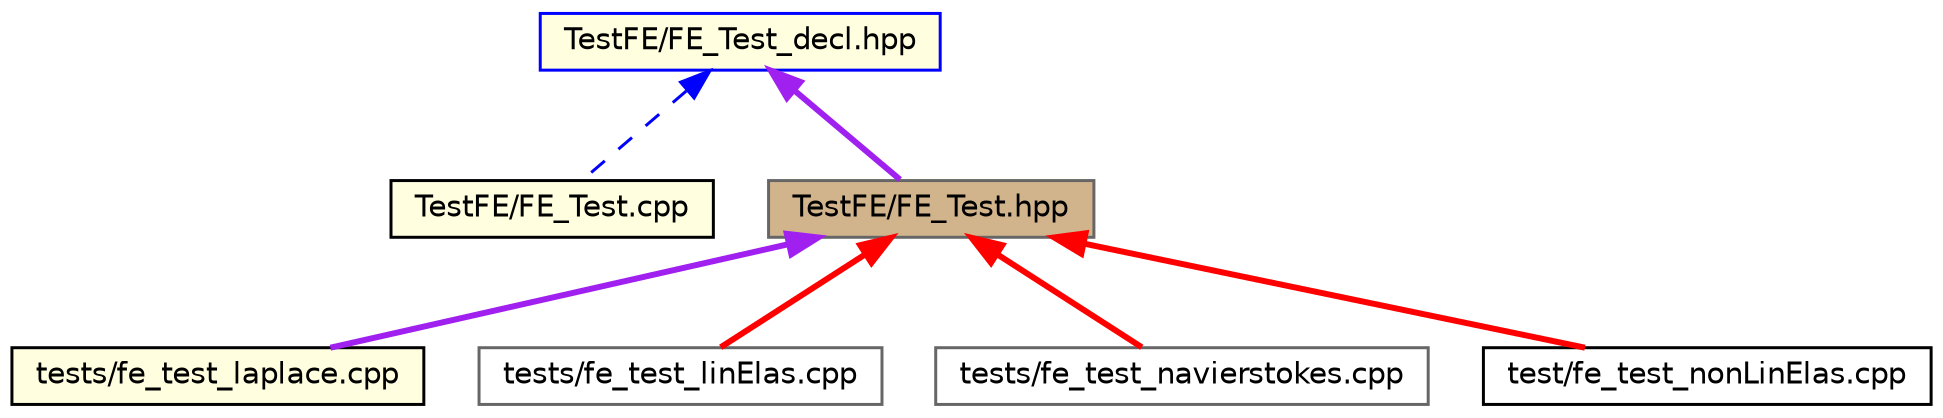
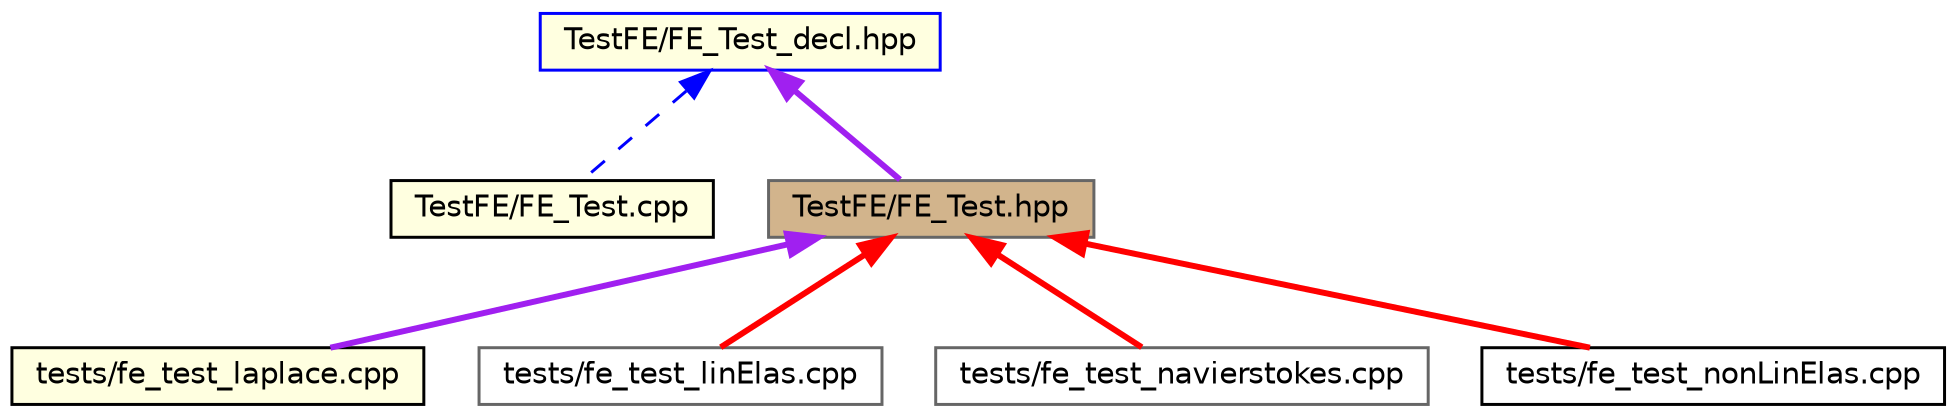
(1707, 376) -> (1713, 376)
